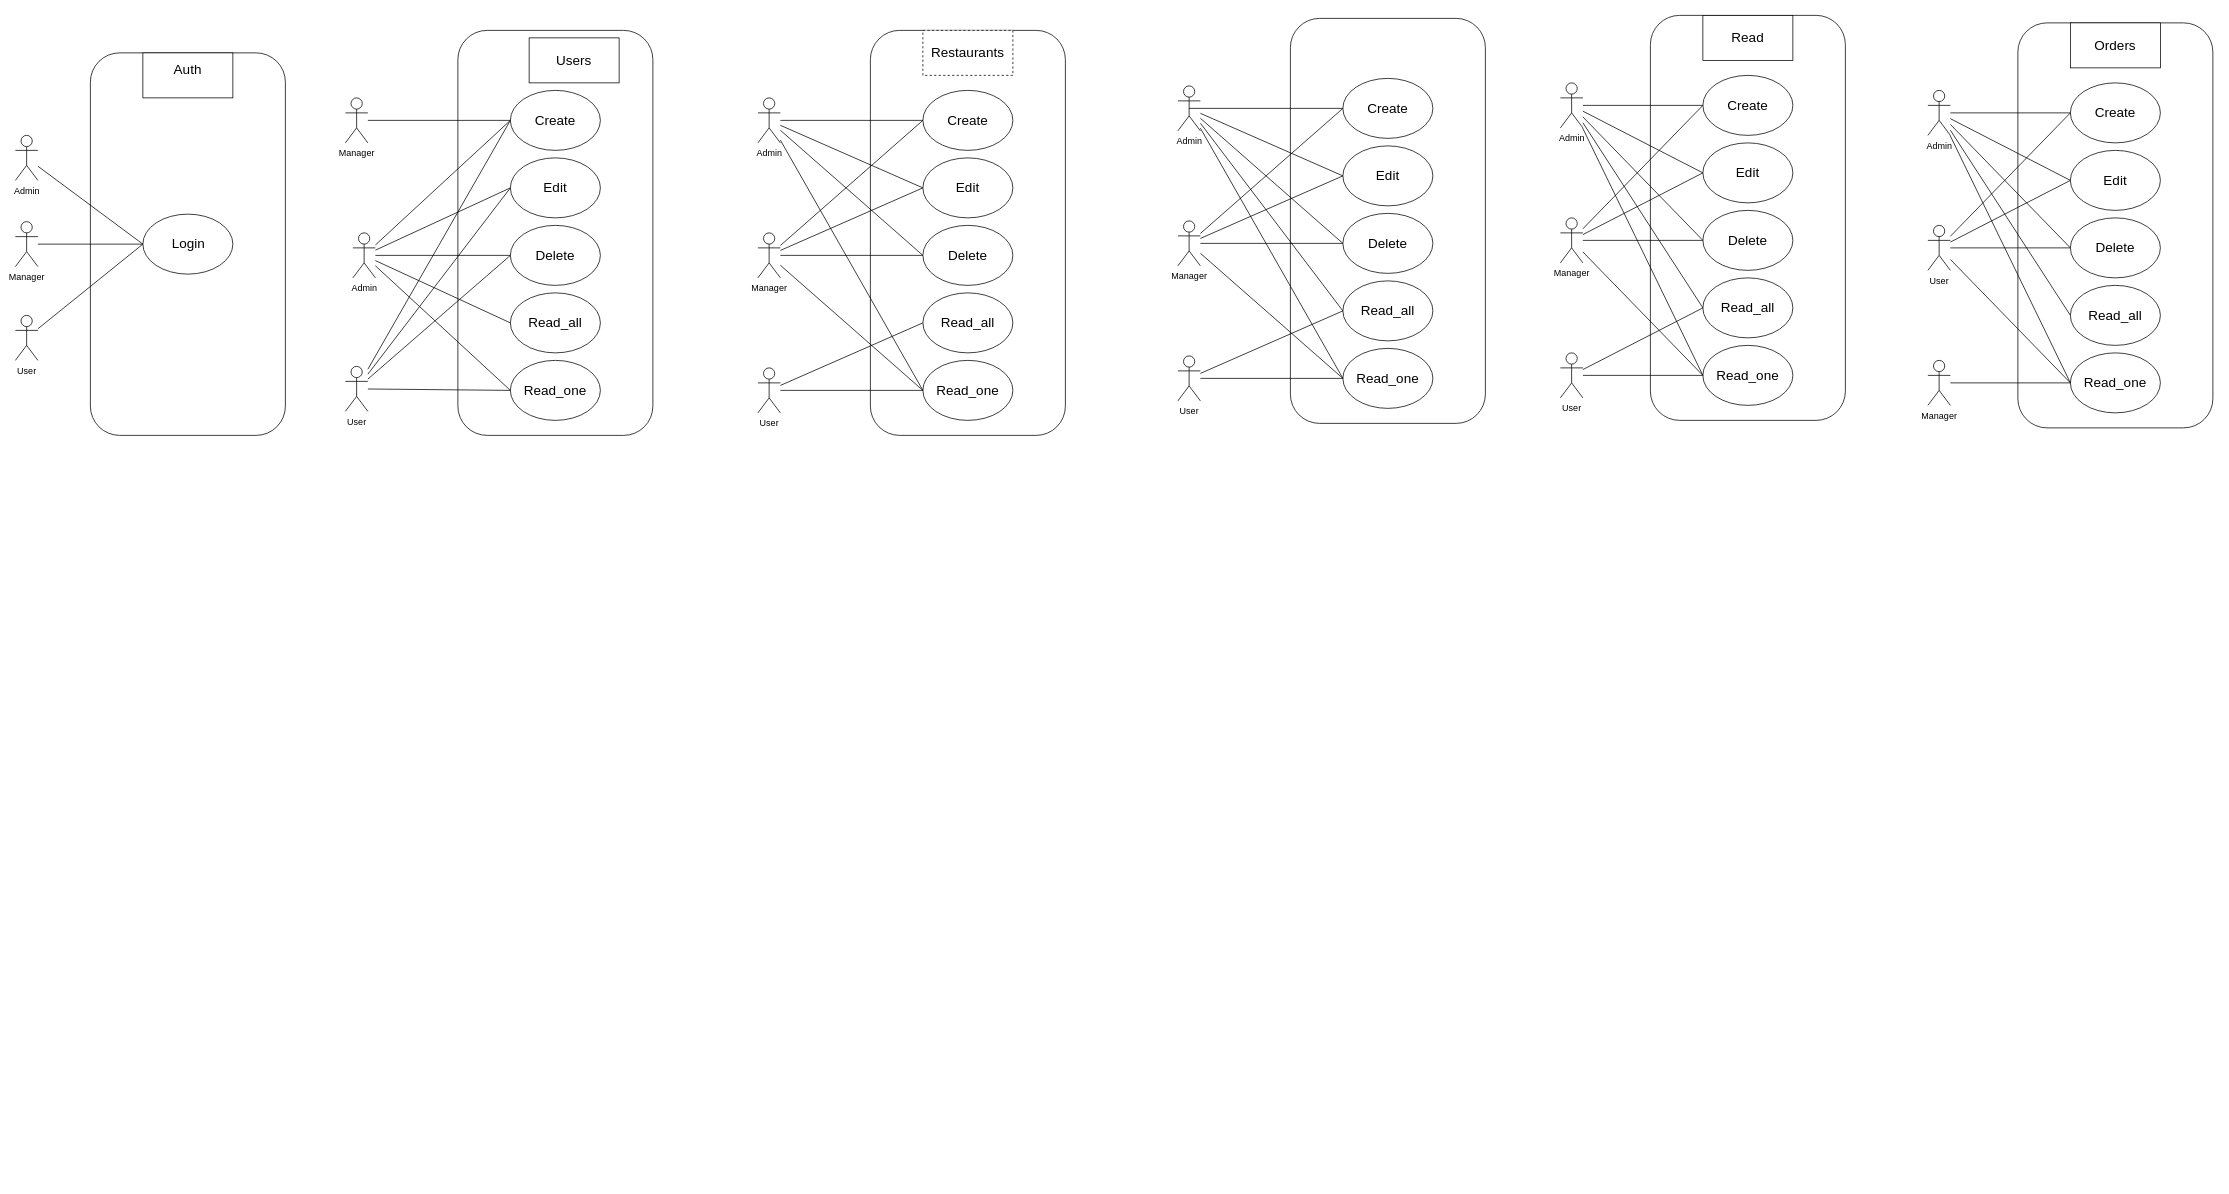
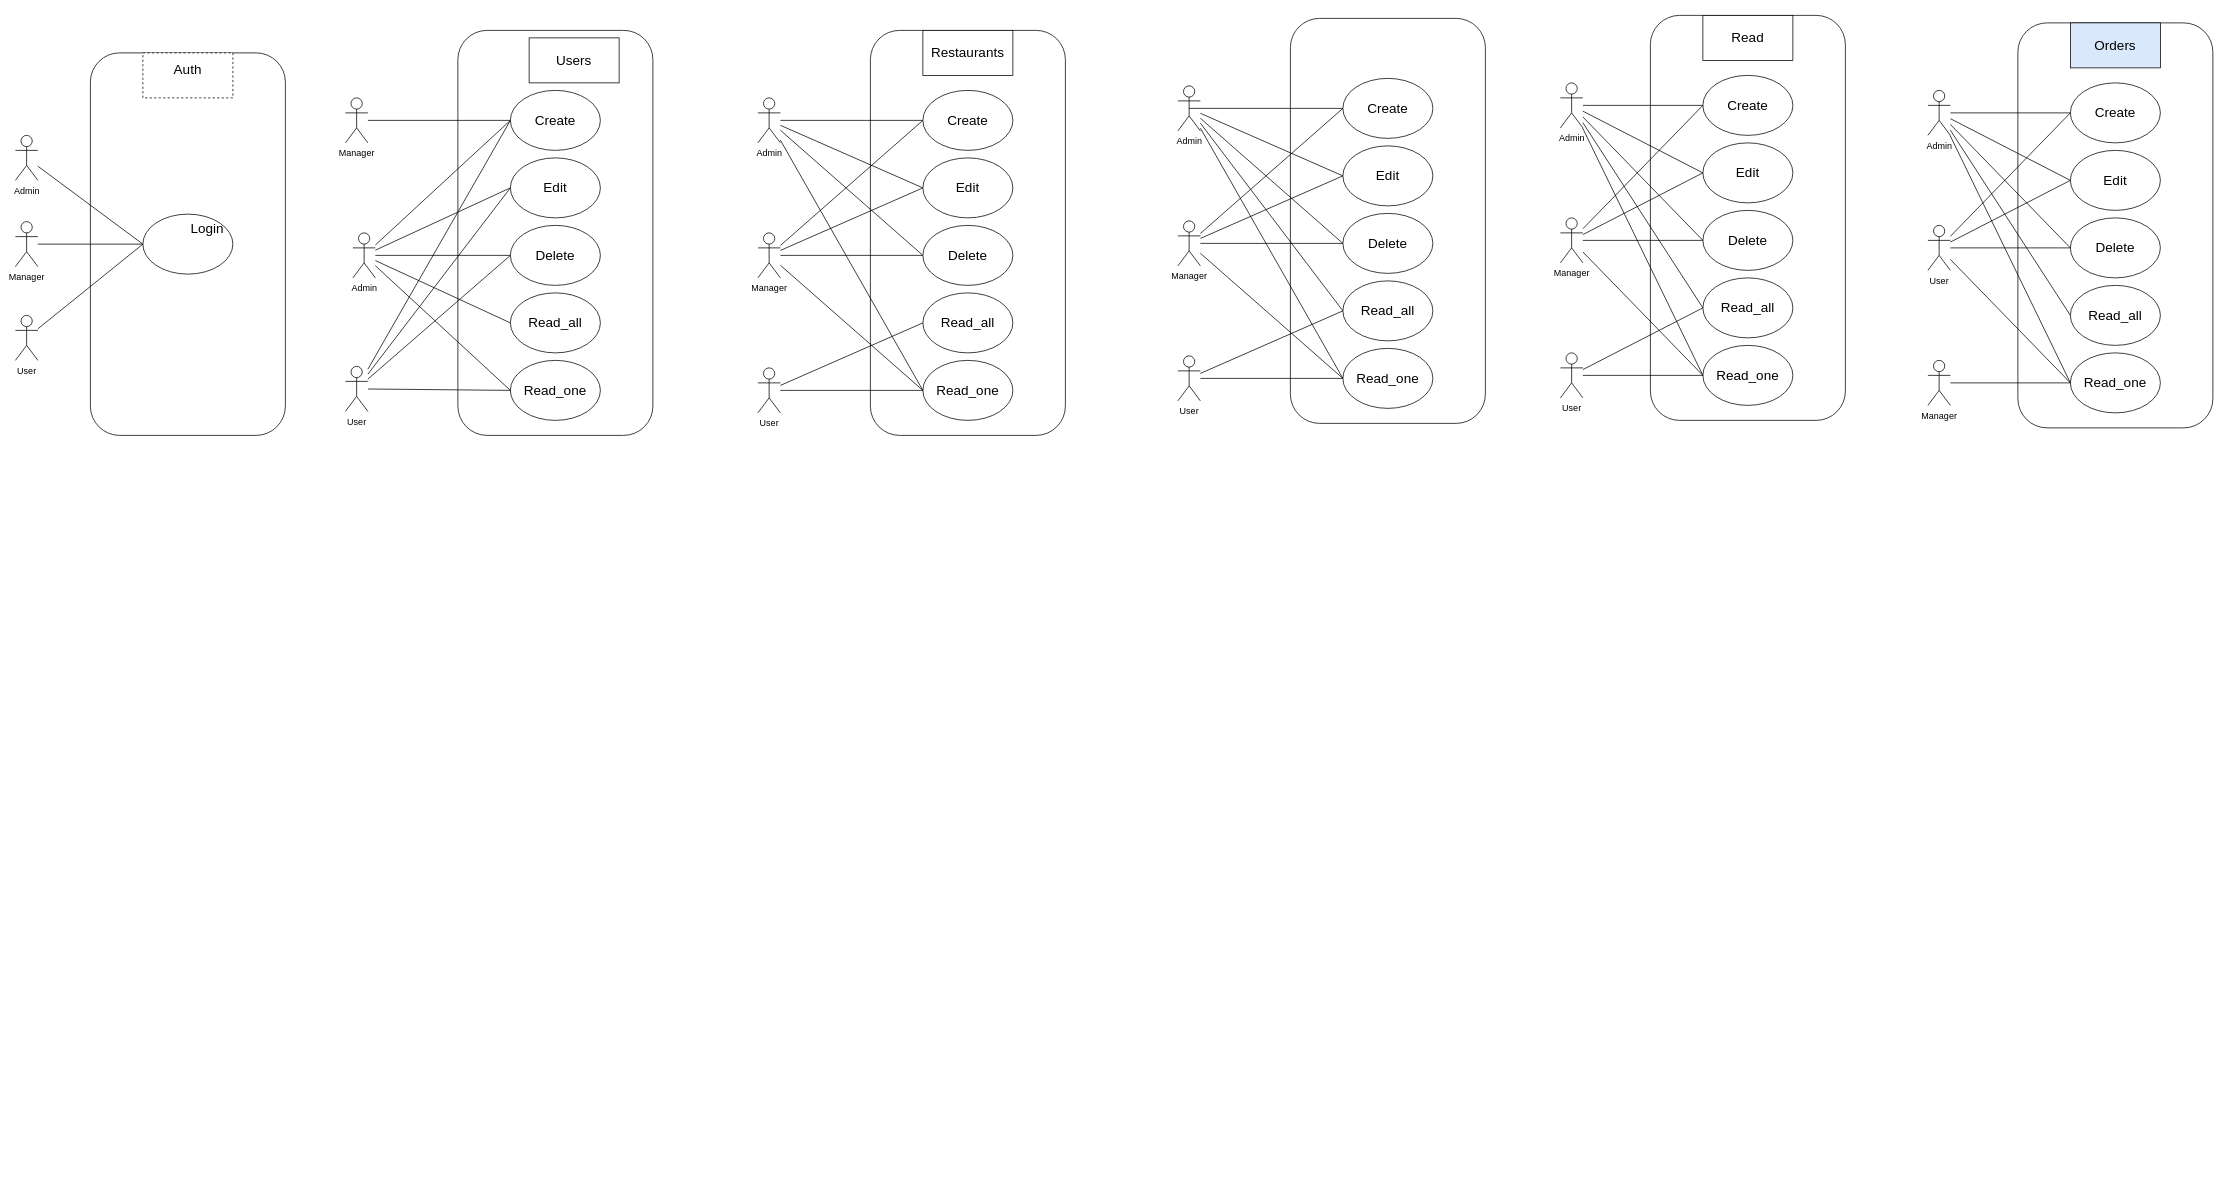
(2115, 45) -> (2115, 45)
(968, 53) -> (968, 53)
(188, 75) -> (188, 75)
(189, 244) -> (207, 229)
